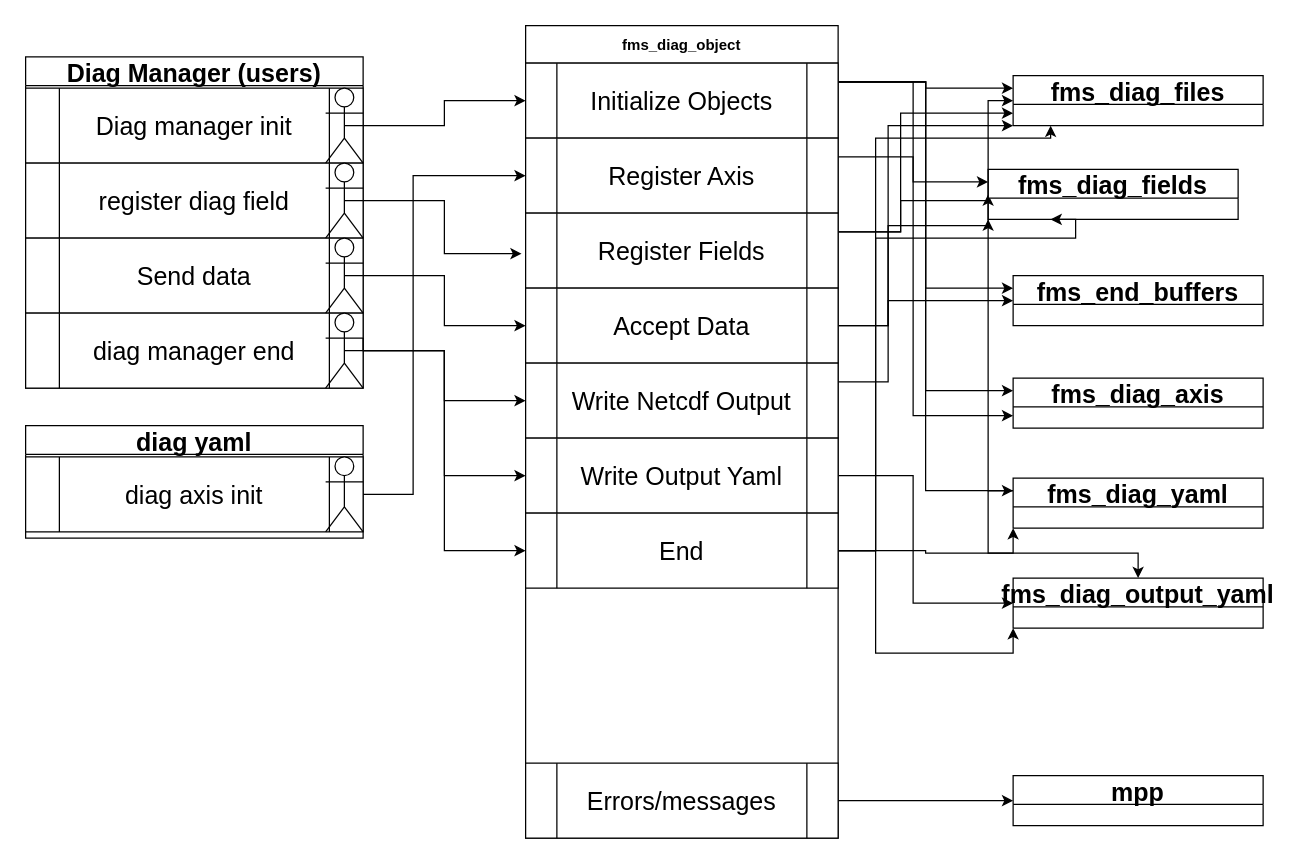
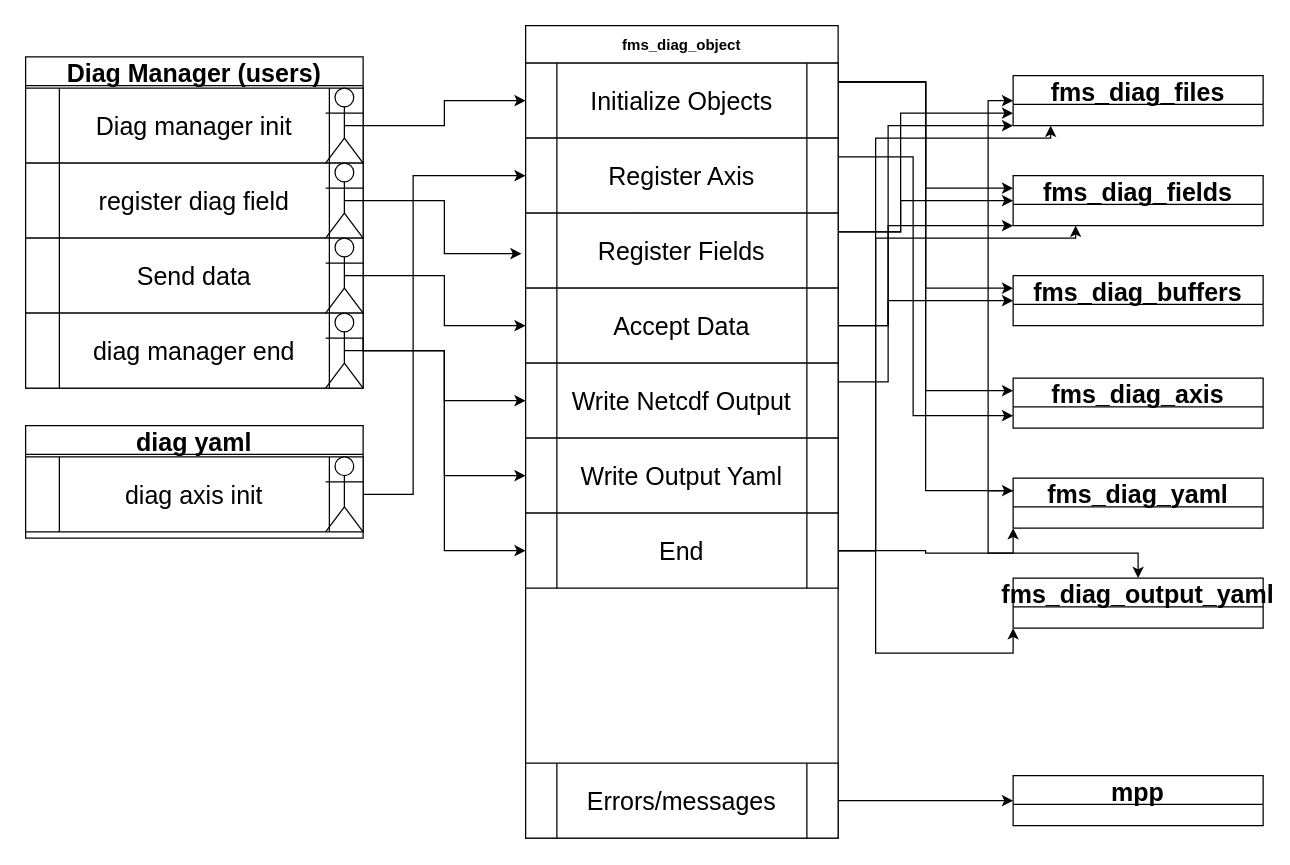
(966, 88) -> none
(1113, 194) -> (1138, 201)
(1138, 292) -> (1138, 292)
(913, 548) -> none
